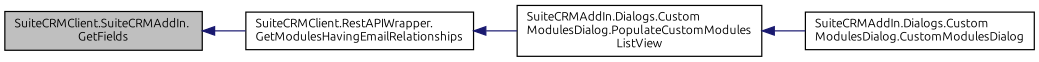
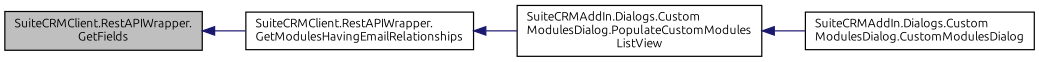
(104, 31) -> (104, 31)
